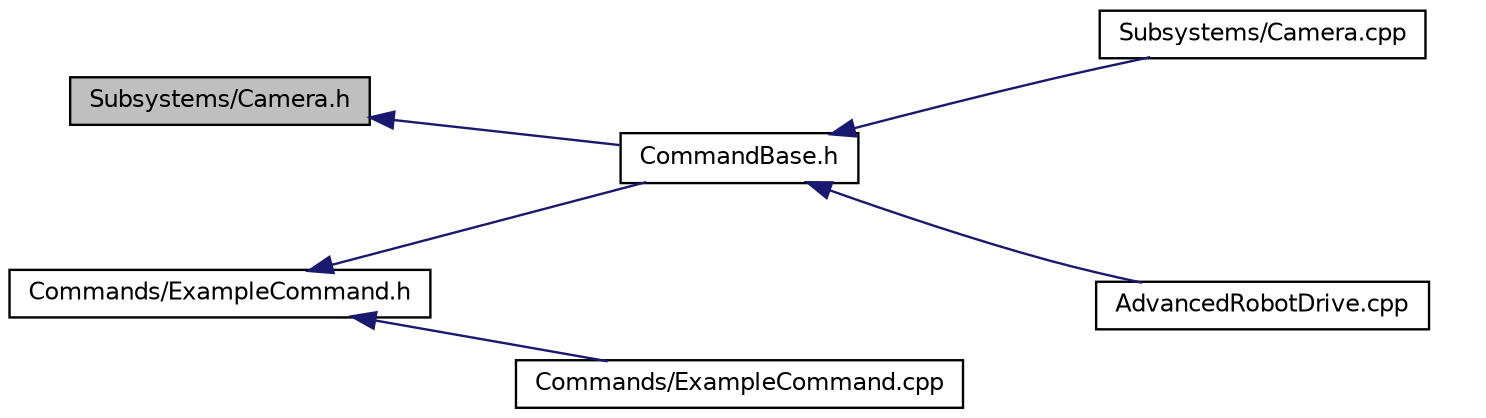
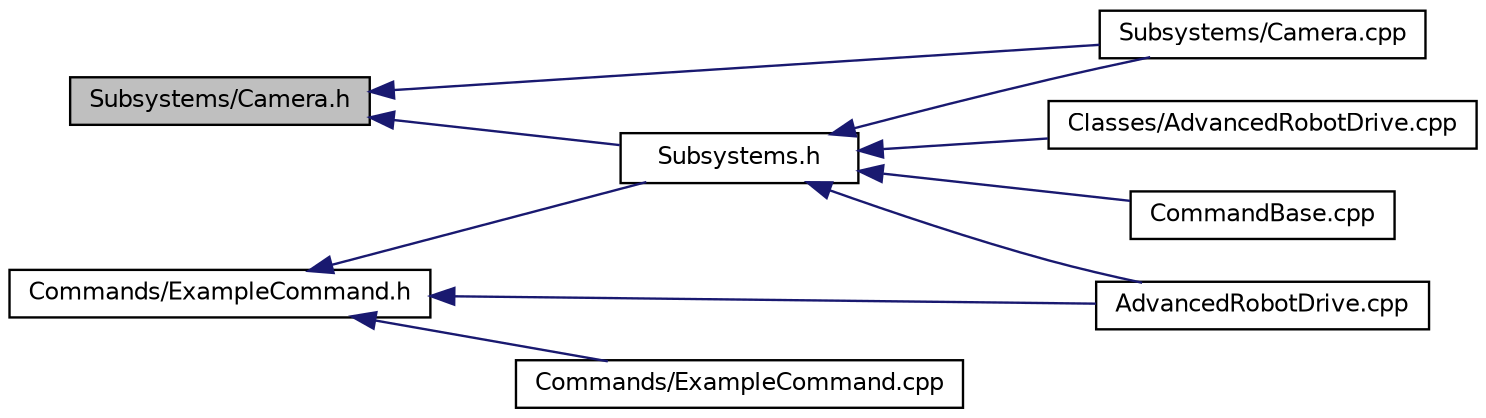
none -> (747, 67)
none -> (1263, 125)
(739, 158) -> (739, 158)
none -> (1263, 215)
none -> (775, 300)
